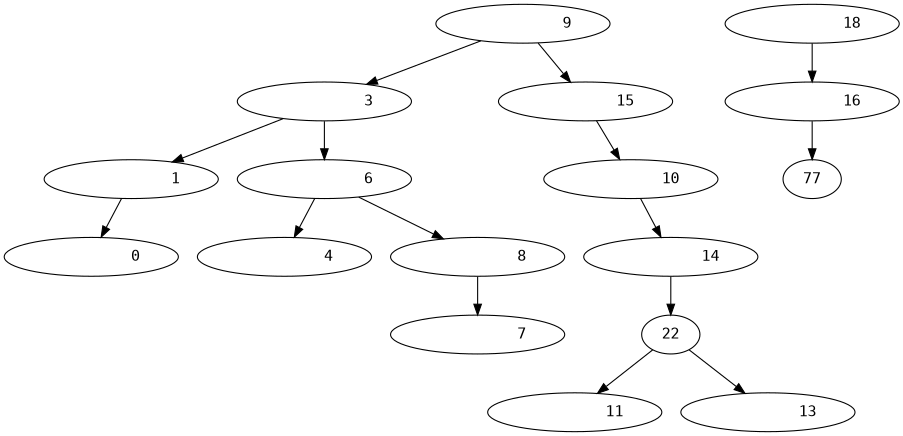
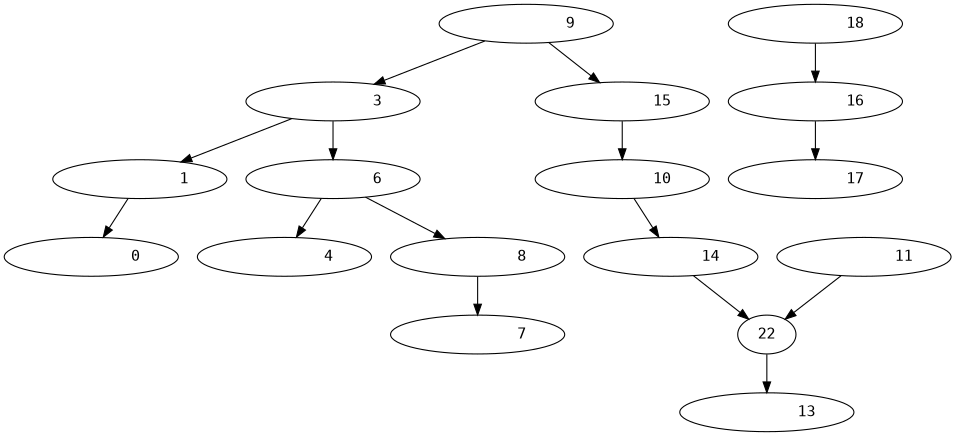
(812, 179) -> (815, 179)
(629, 368) -> (817, 294)
